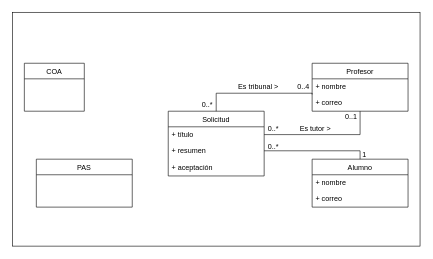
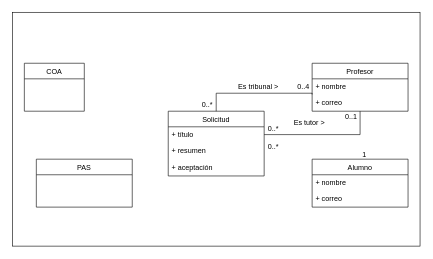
(315, 129) -> (309, 123)
(315, 151) -> none
